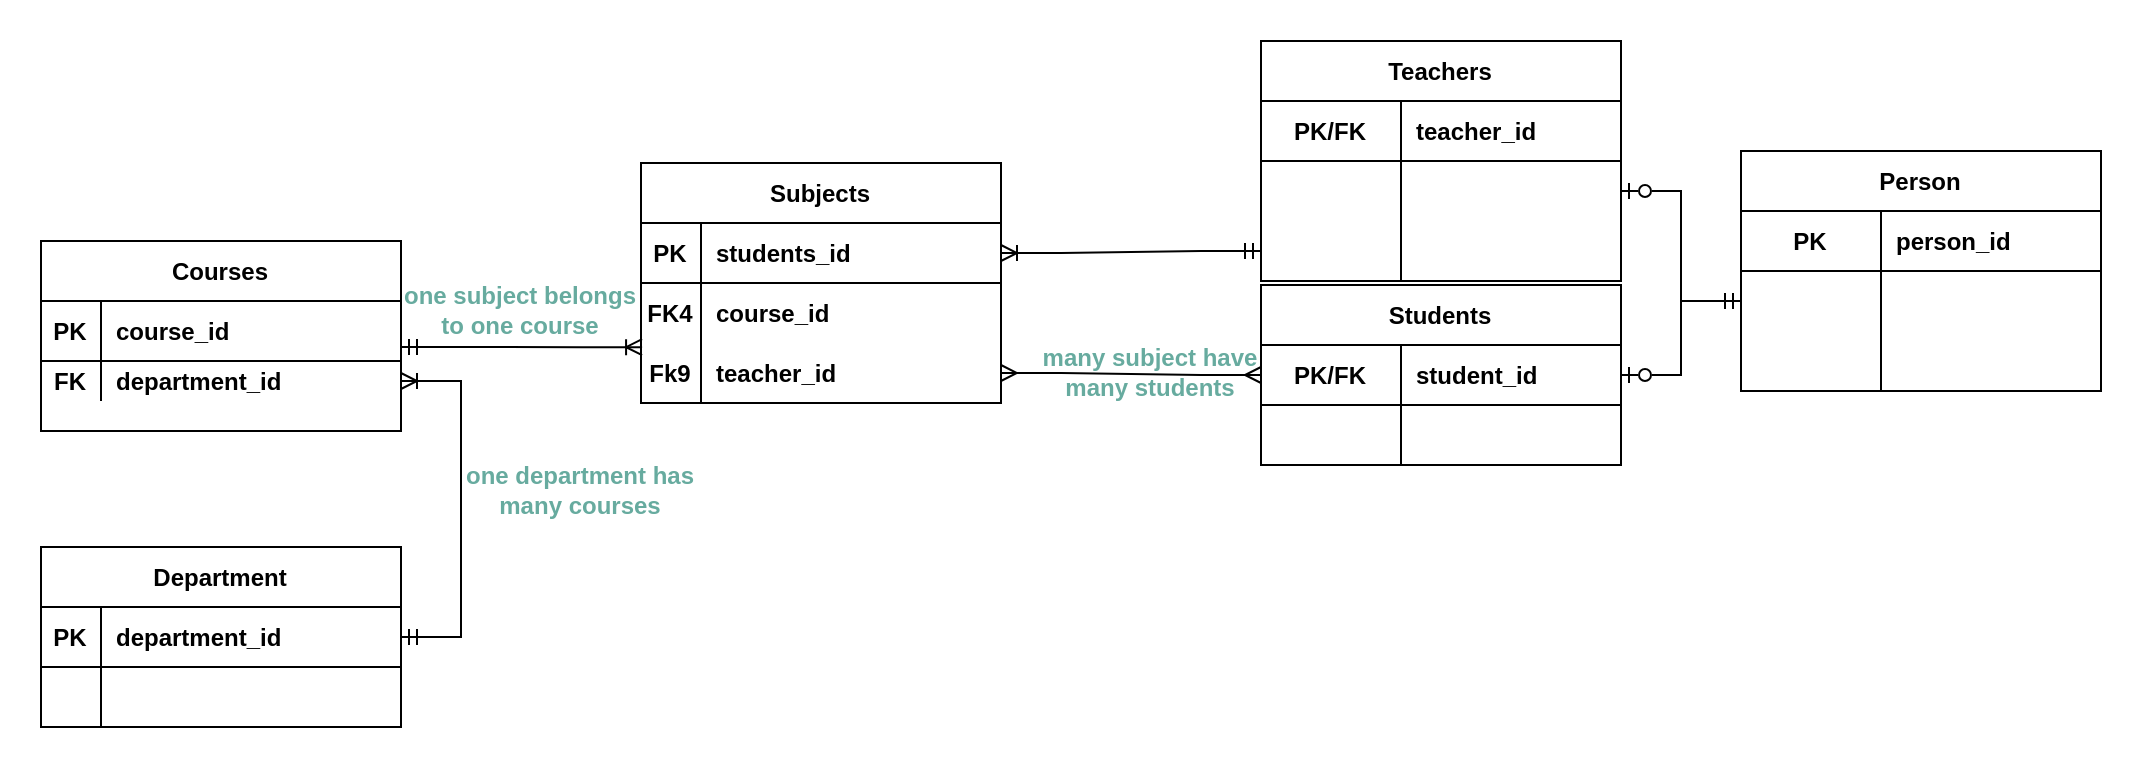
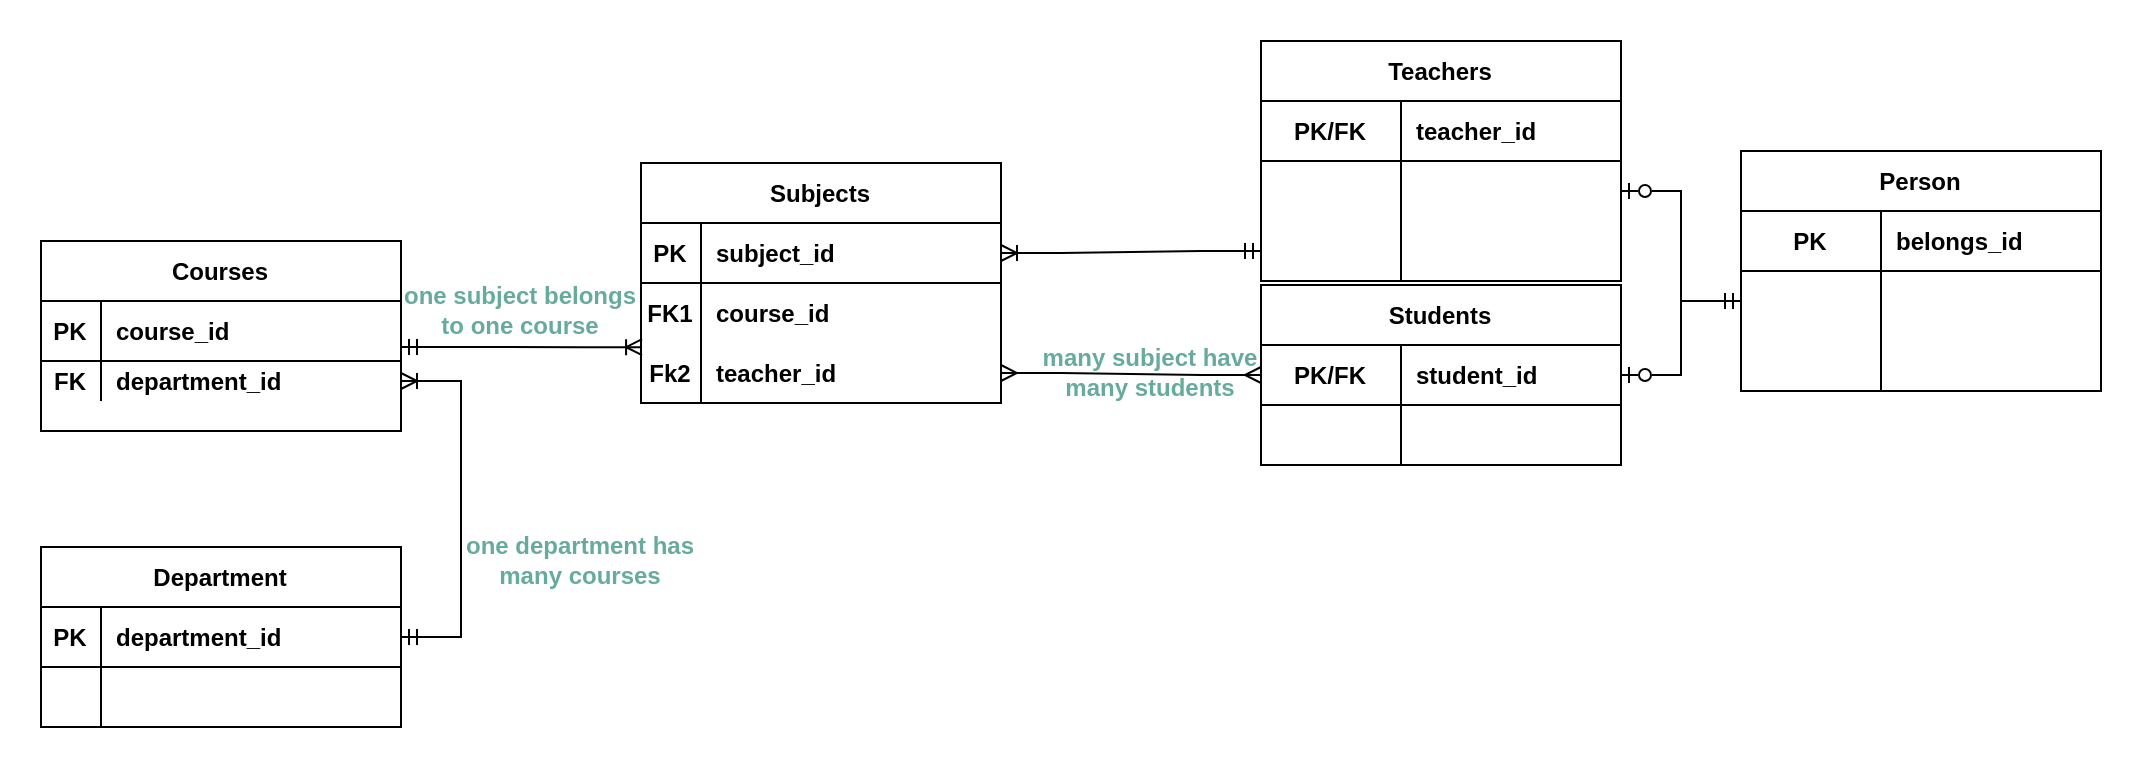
(1953, 242) -> (1957, 242)
(787, 254) -> (780, 254)
(670, 314) -> (670, 314)
(670, 374) -> (670, 374)
(581, 491) -> (581, 561)
